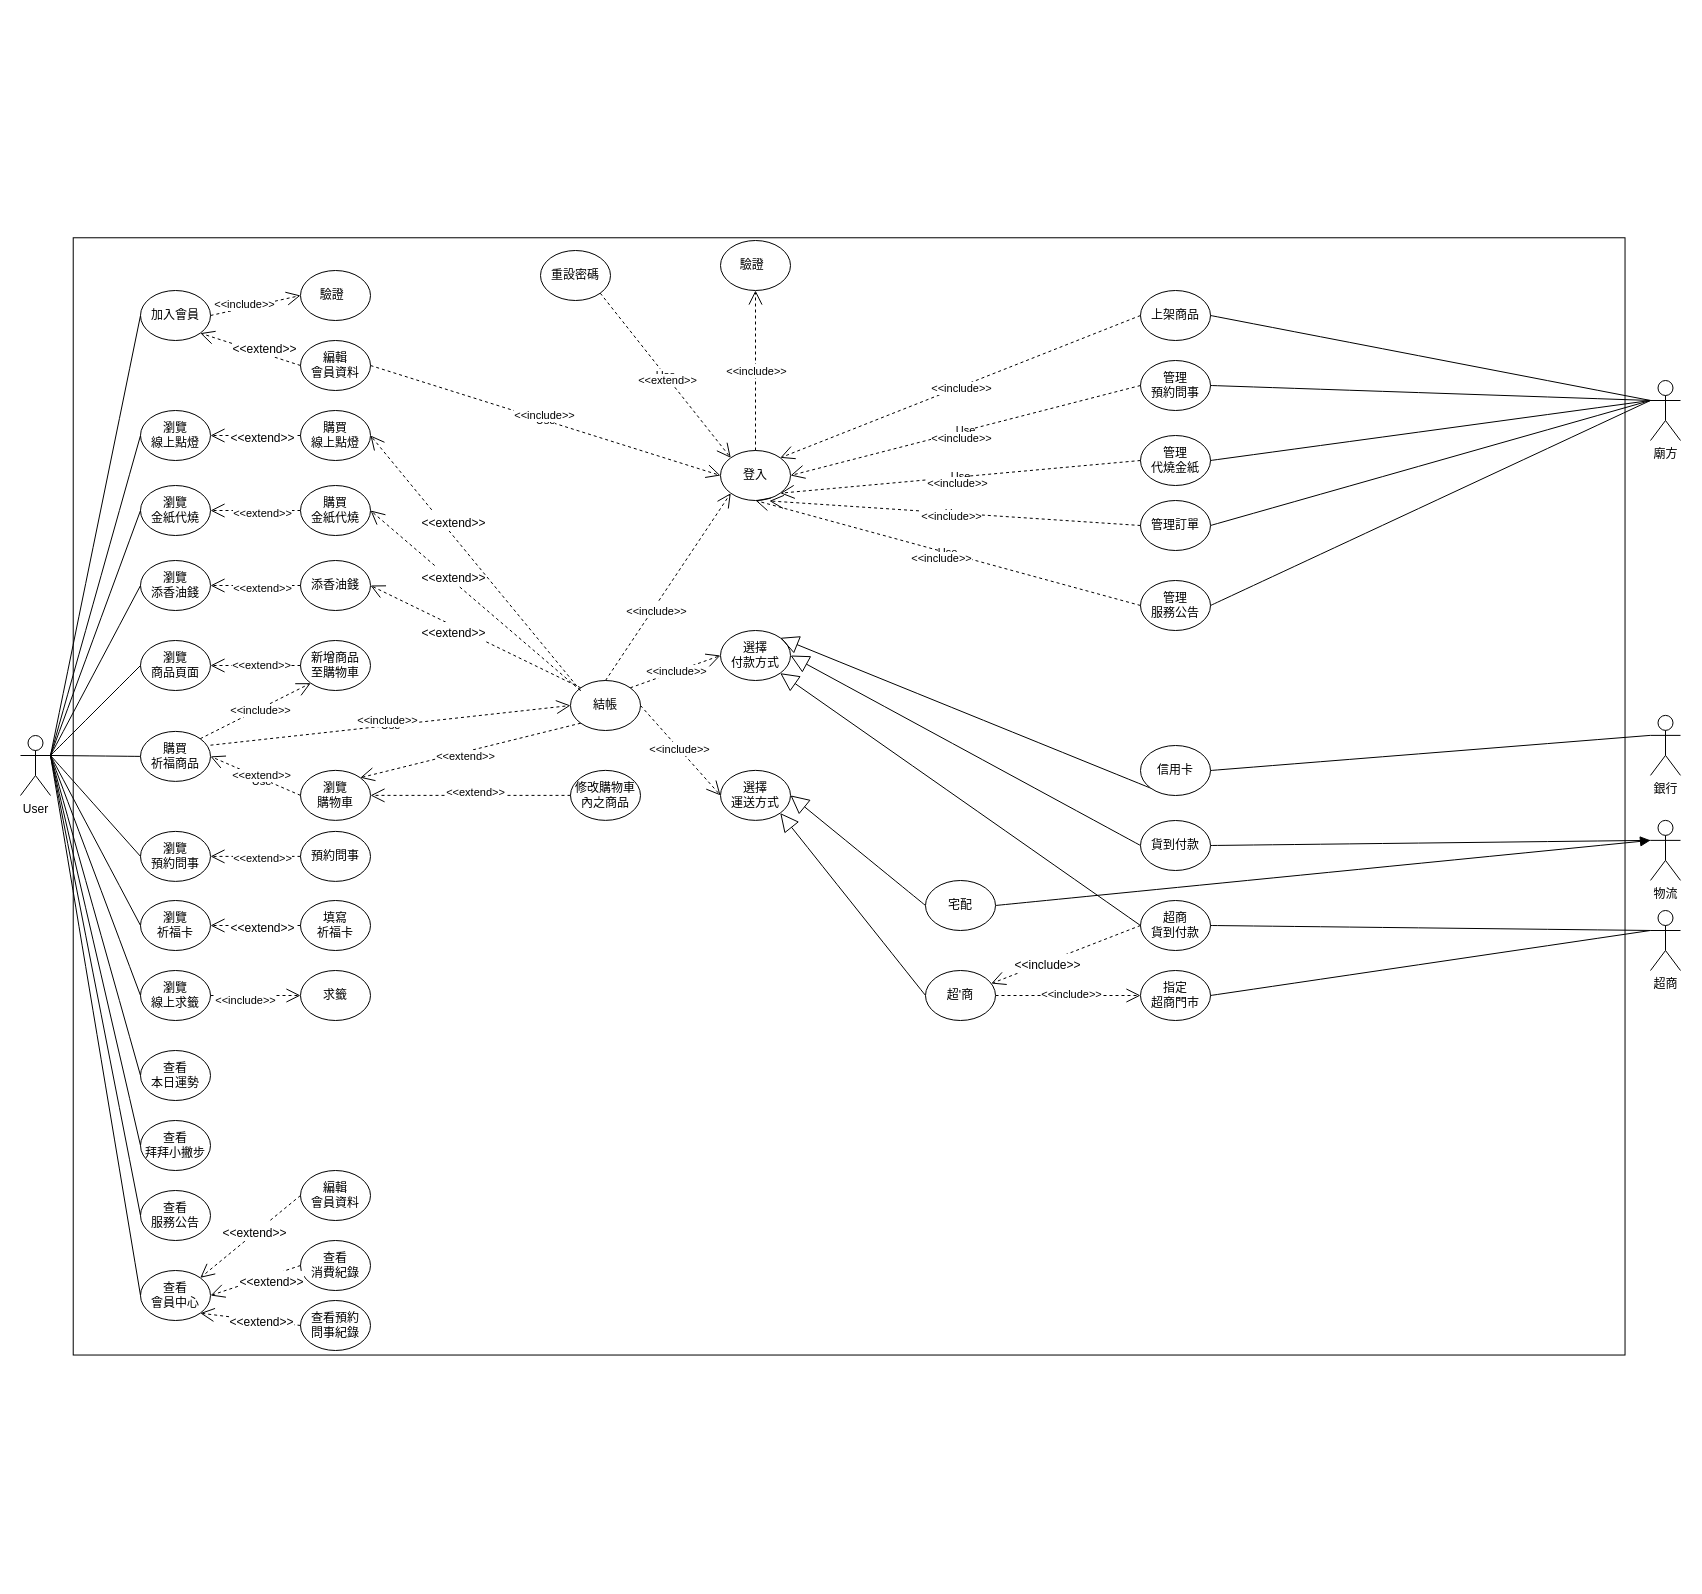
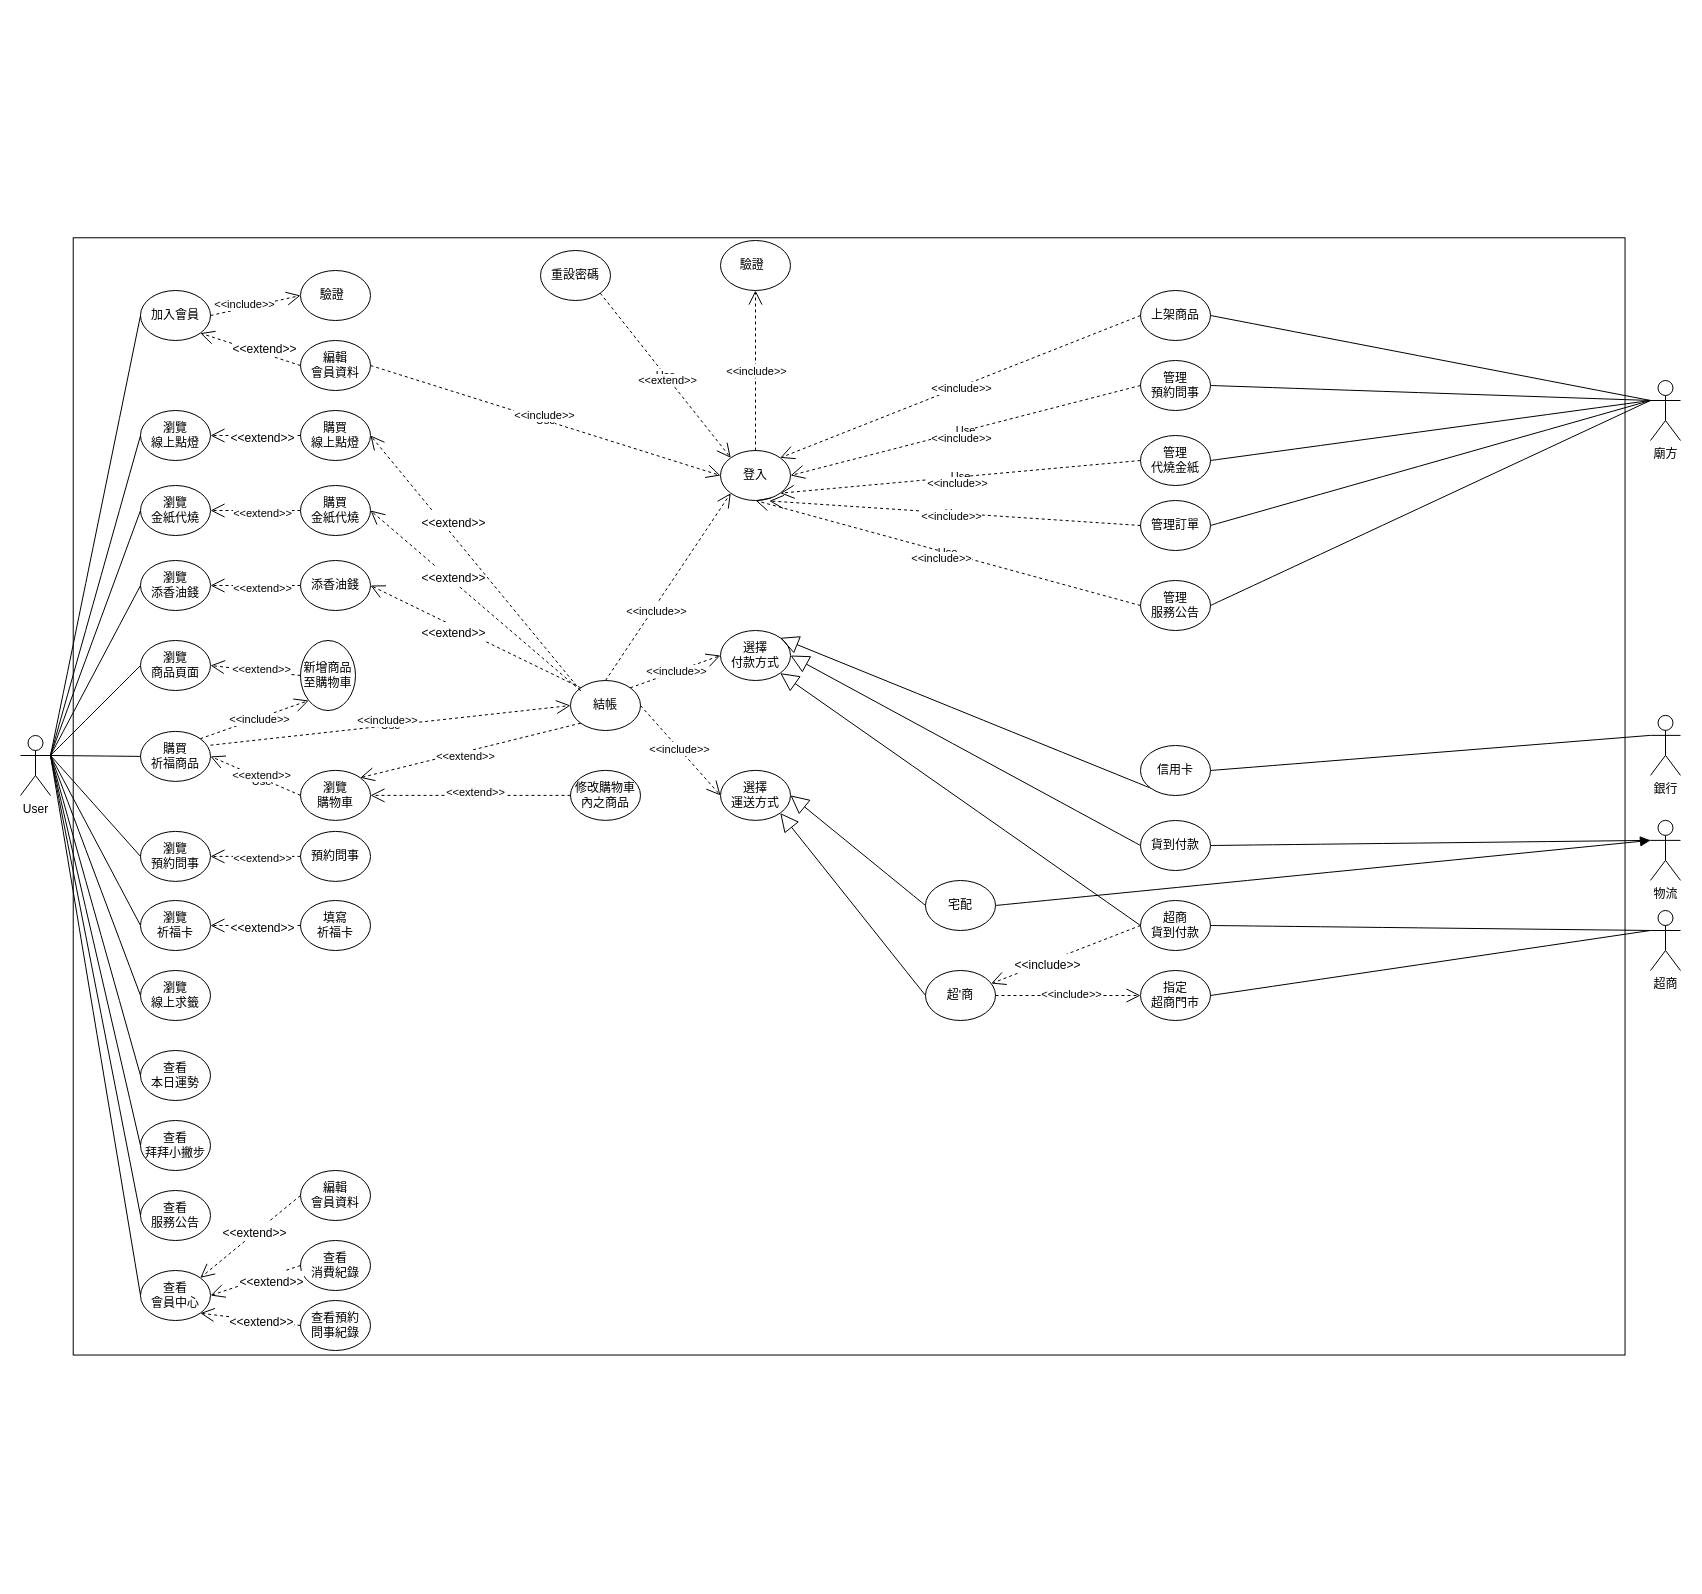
(336, 666) -> (328, 676)
(254, 996) -> none
(336, 996) -> none
